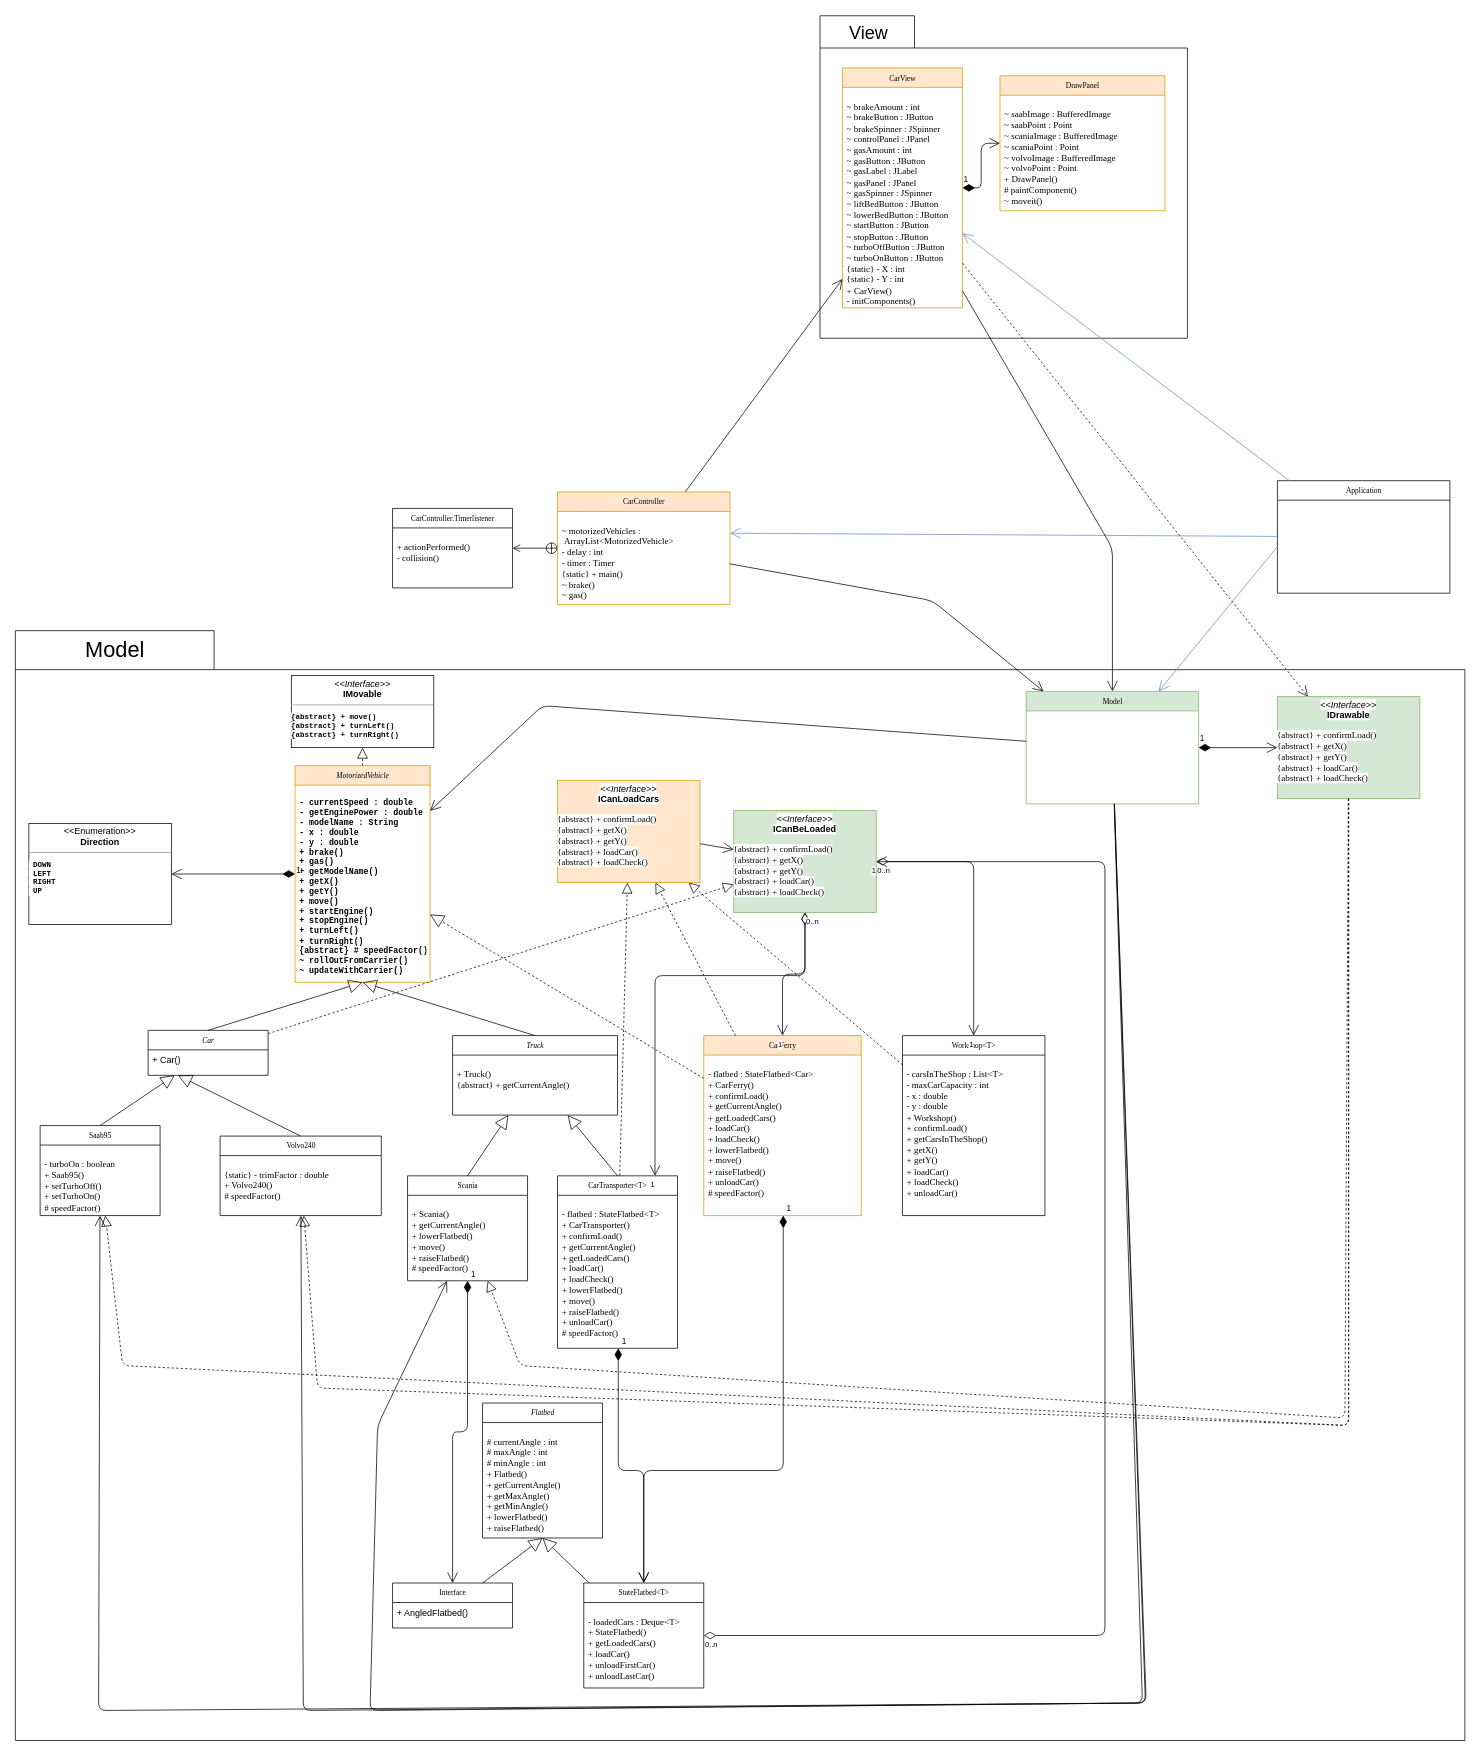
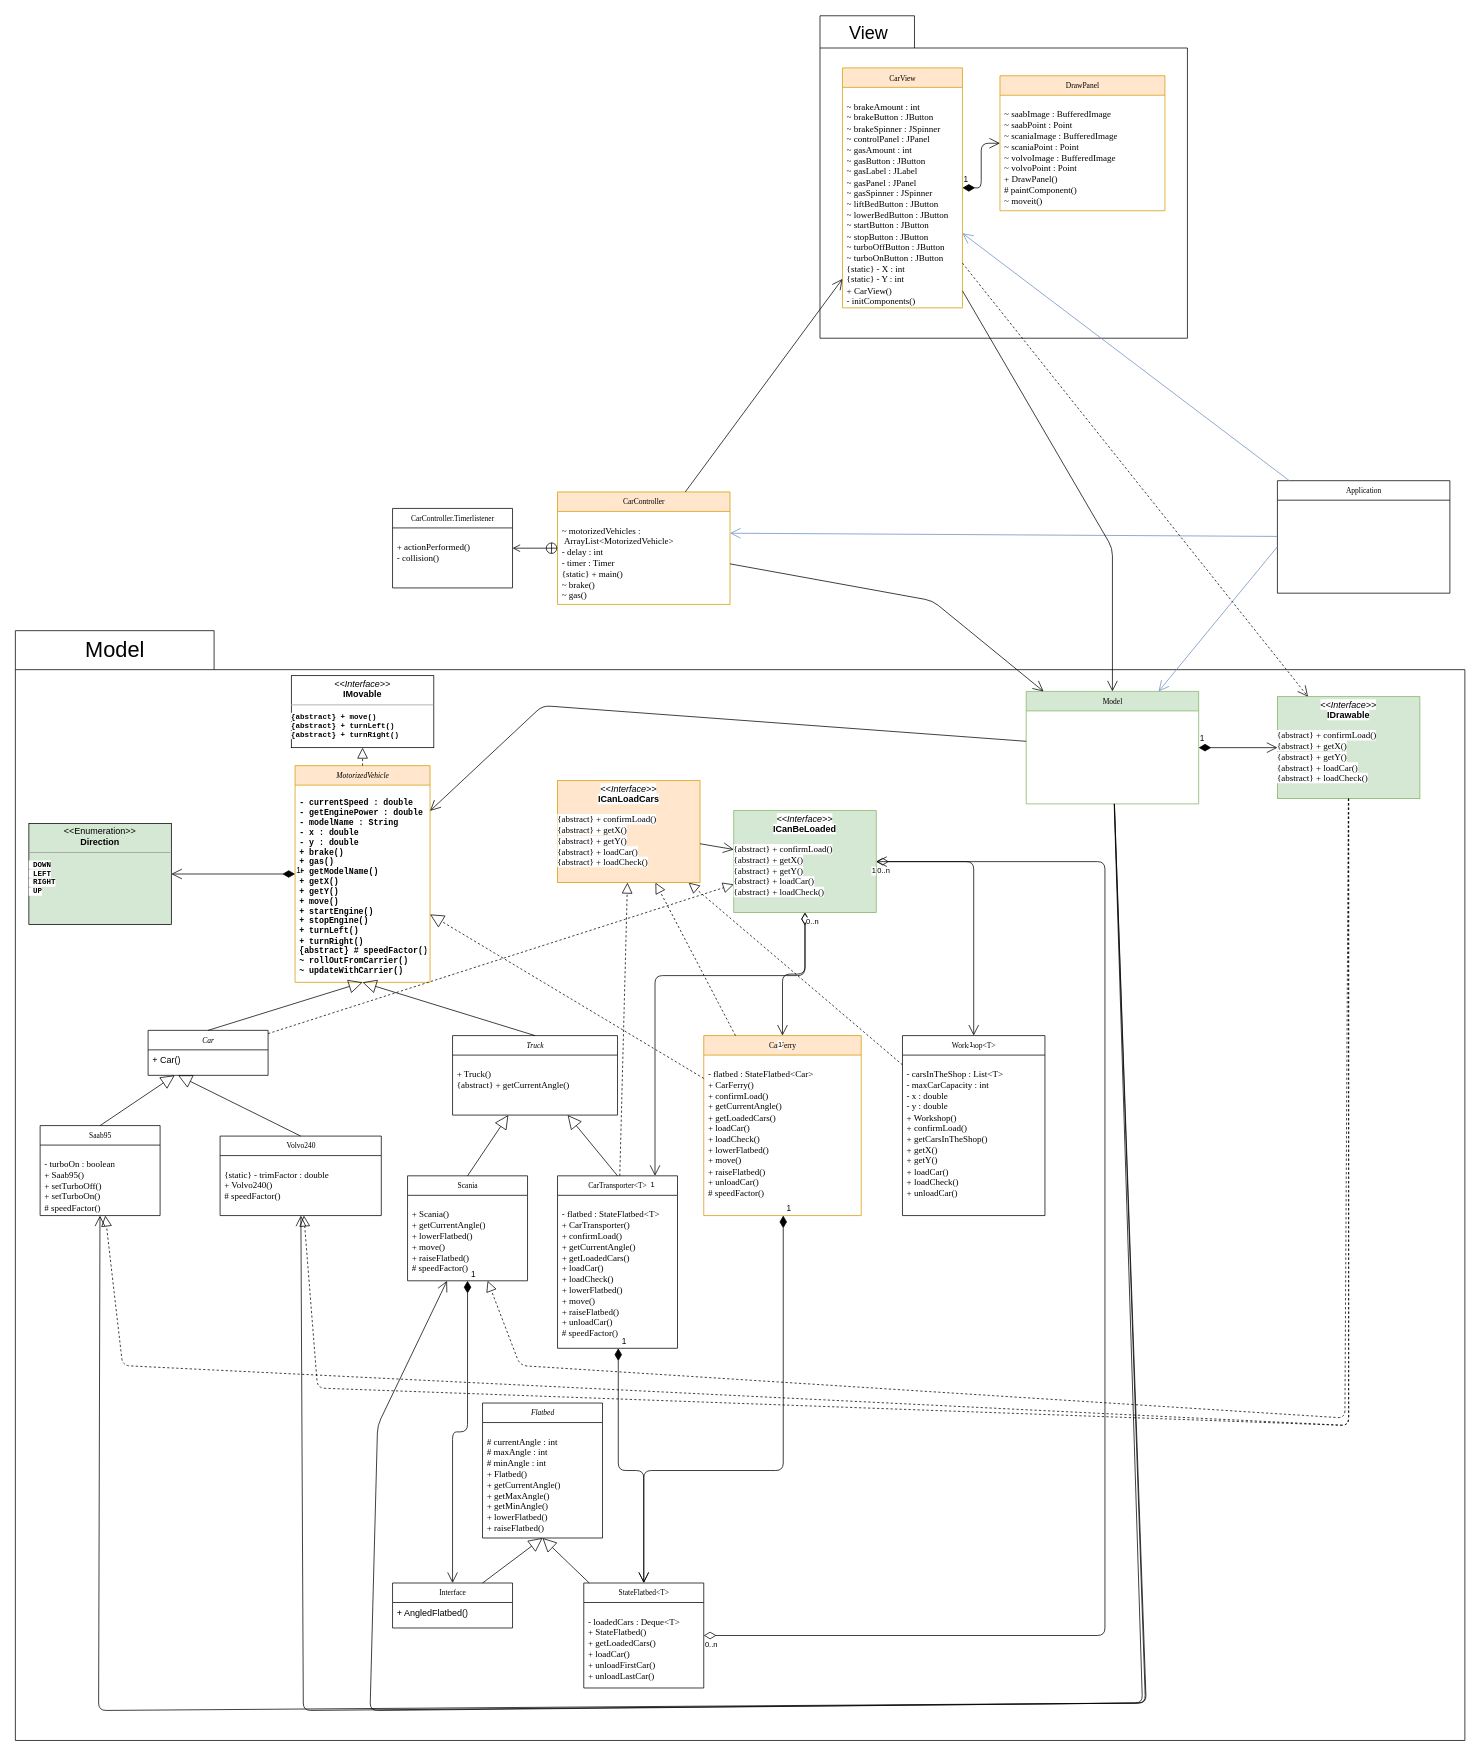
(100, 874) -> (100, 874)
